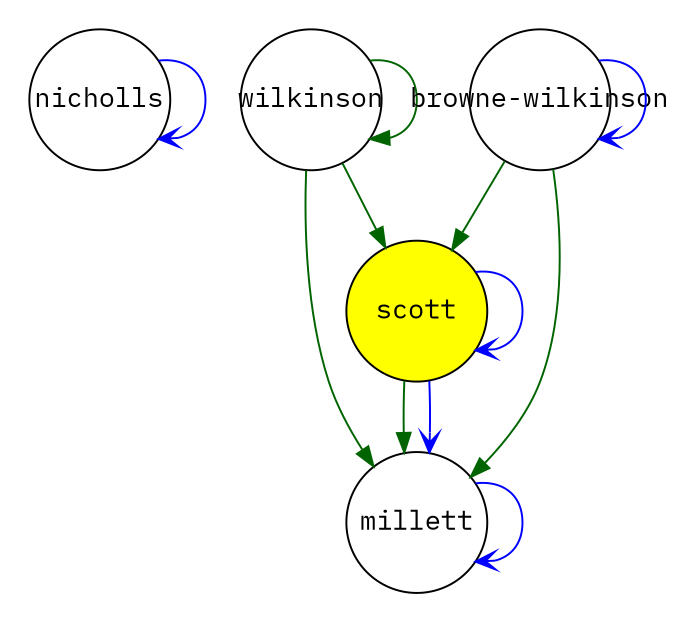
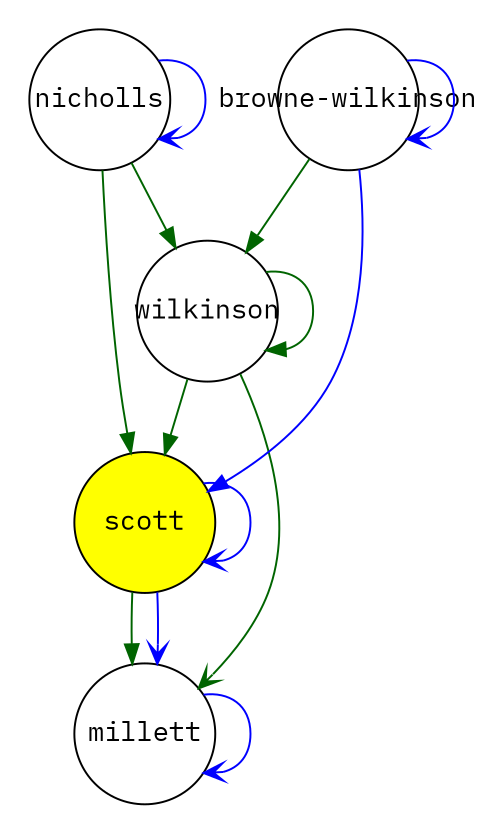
none -> (149, 197)
(484, 197) -> (345, 349)
none -> (111, 302)
(313, 315) -> (279, 531)
(555, 325) -> (284, 197)
